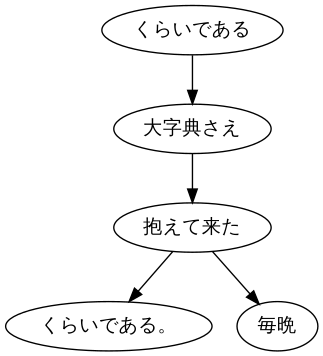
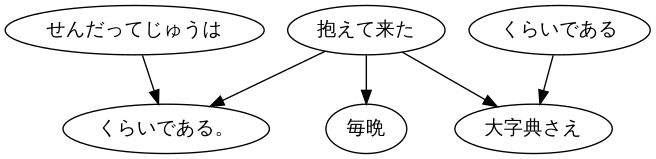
none -> (135, 30)
(192, 171) -> (444, 76)
